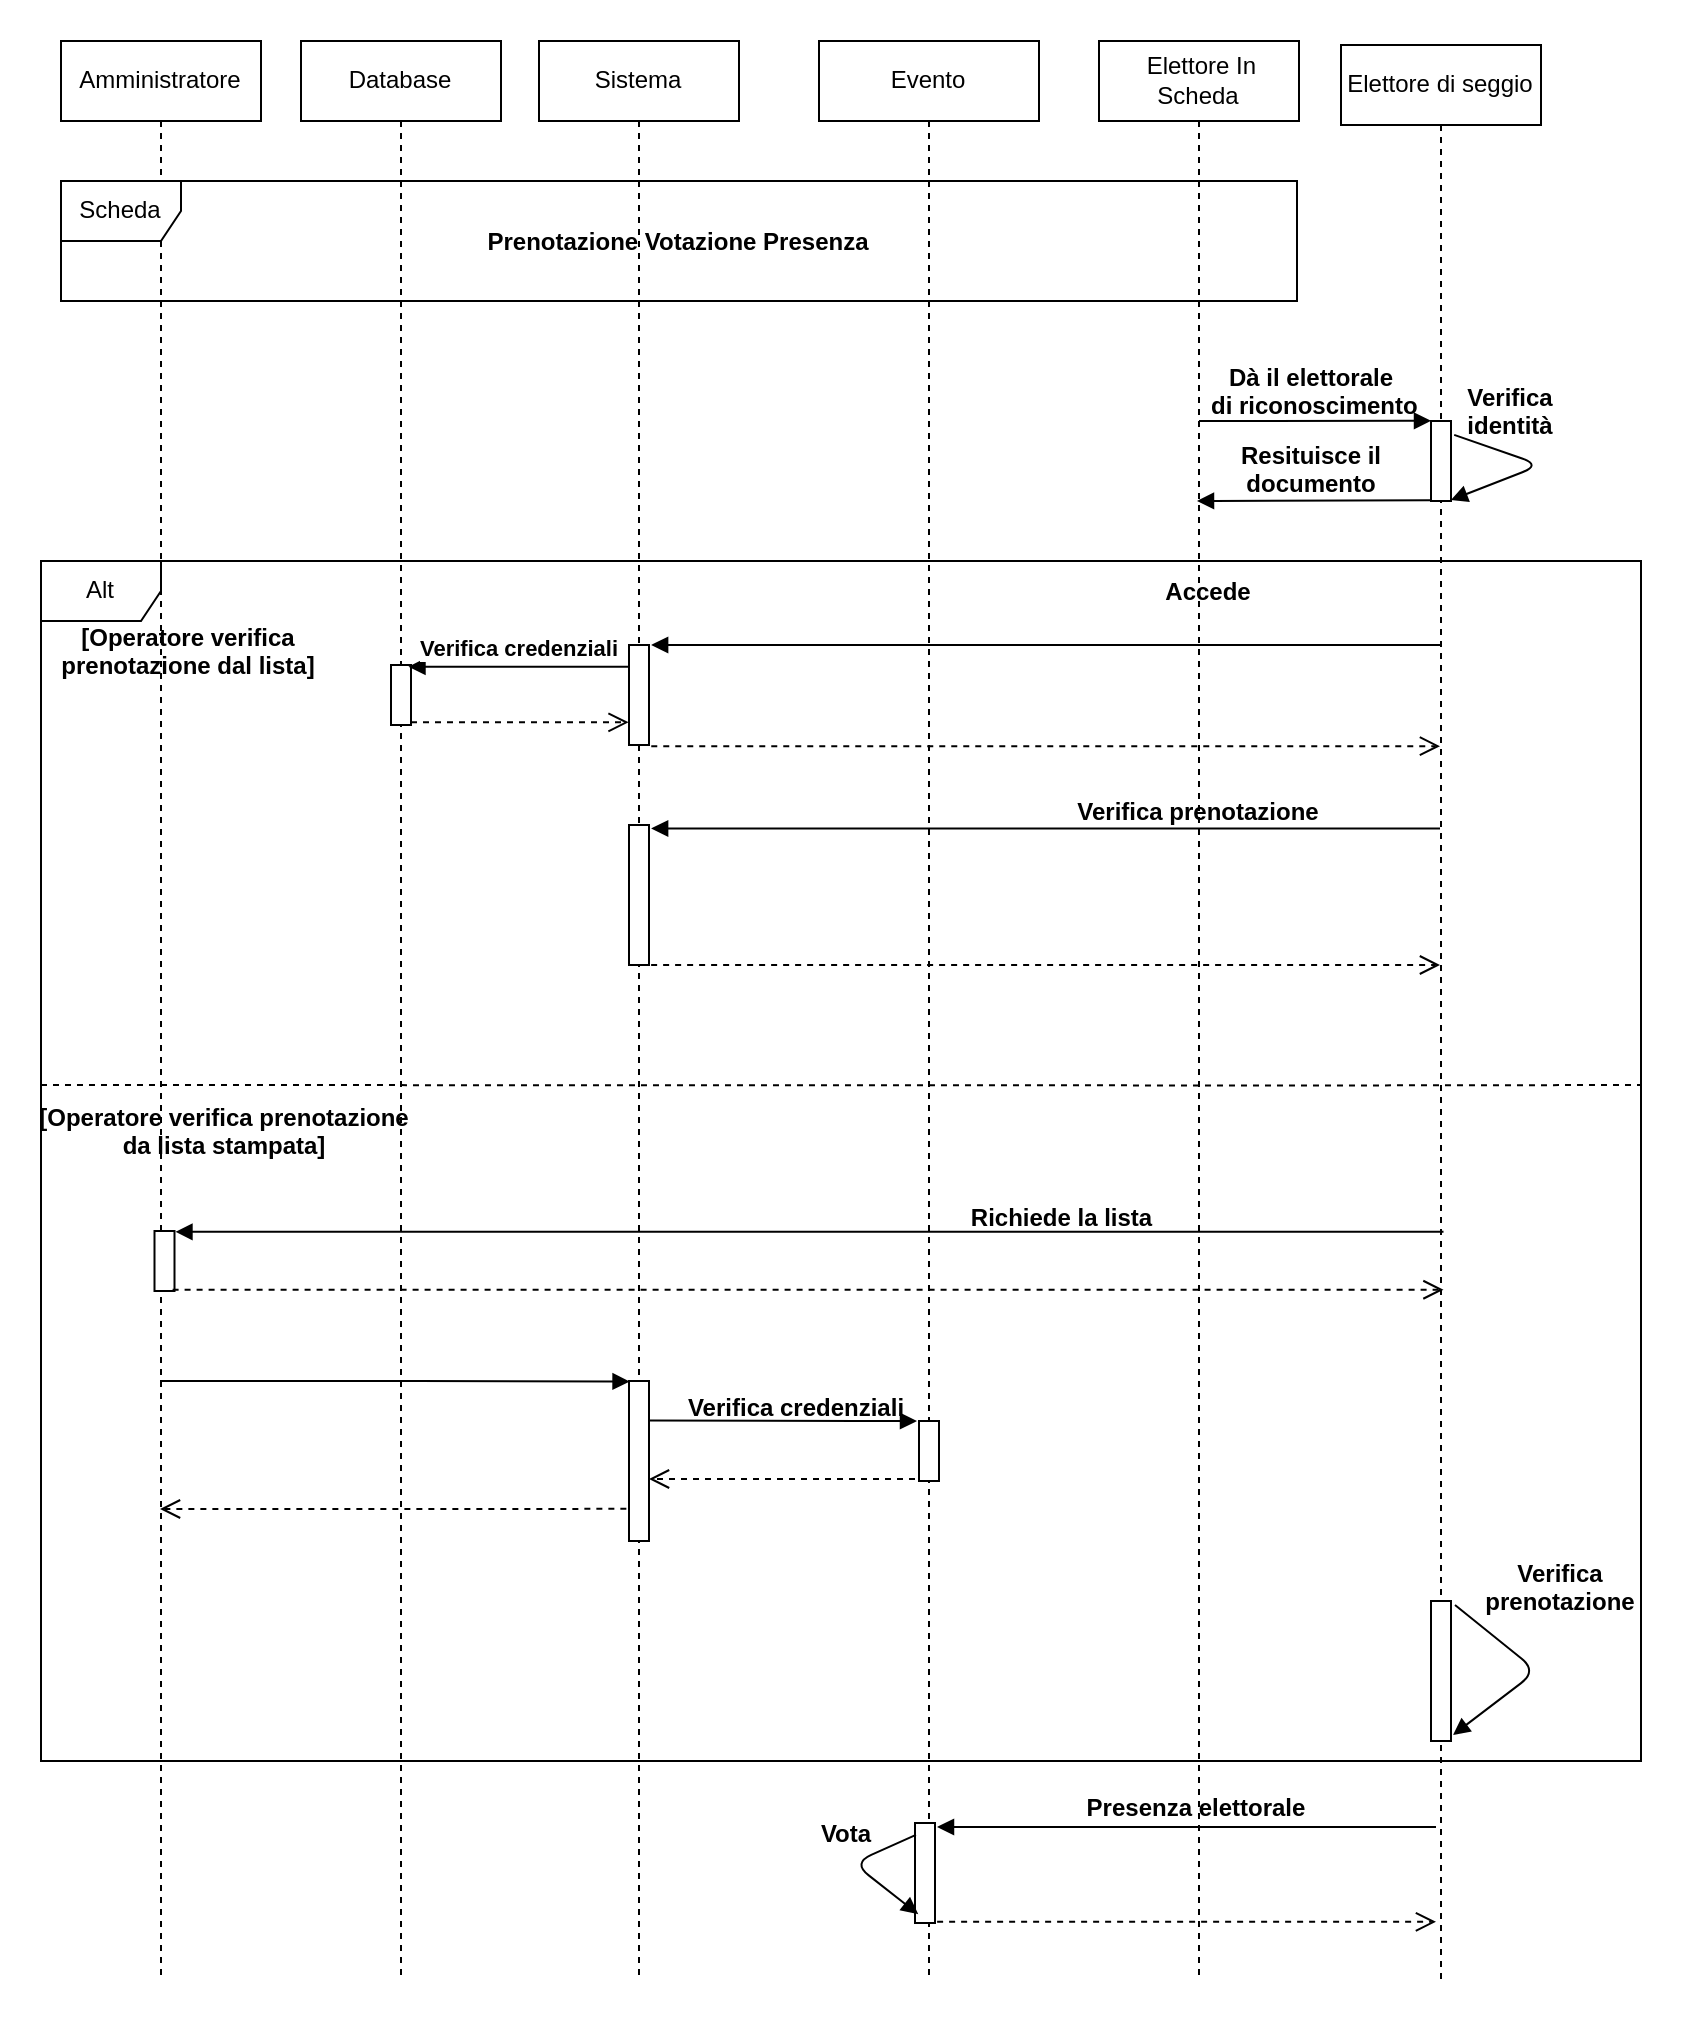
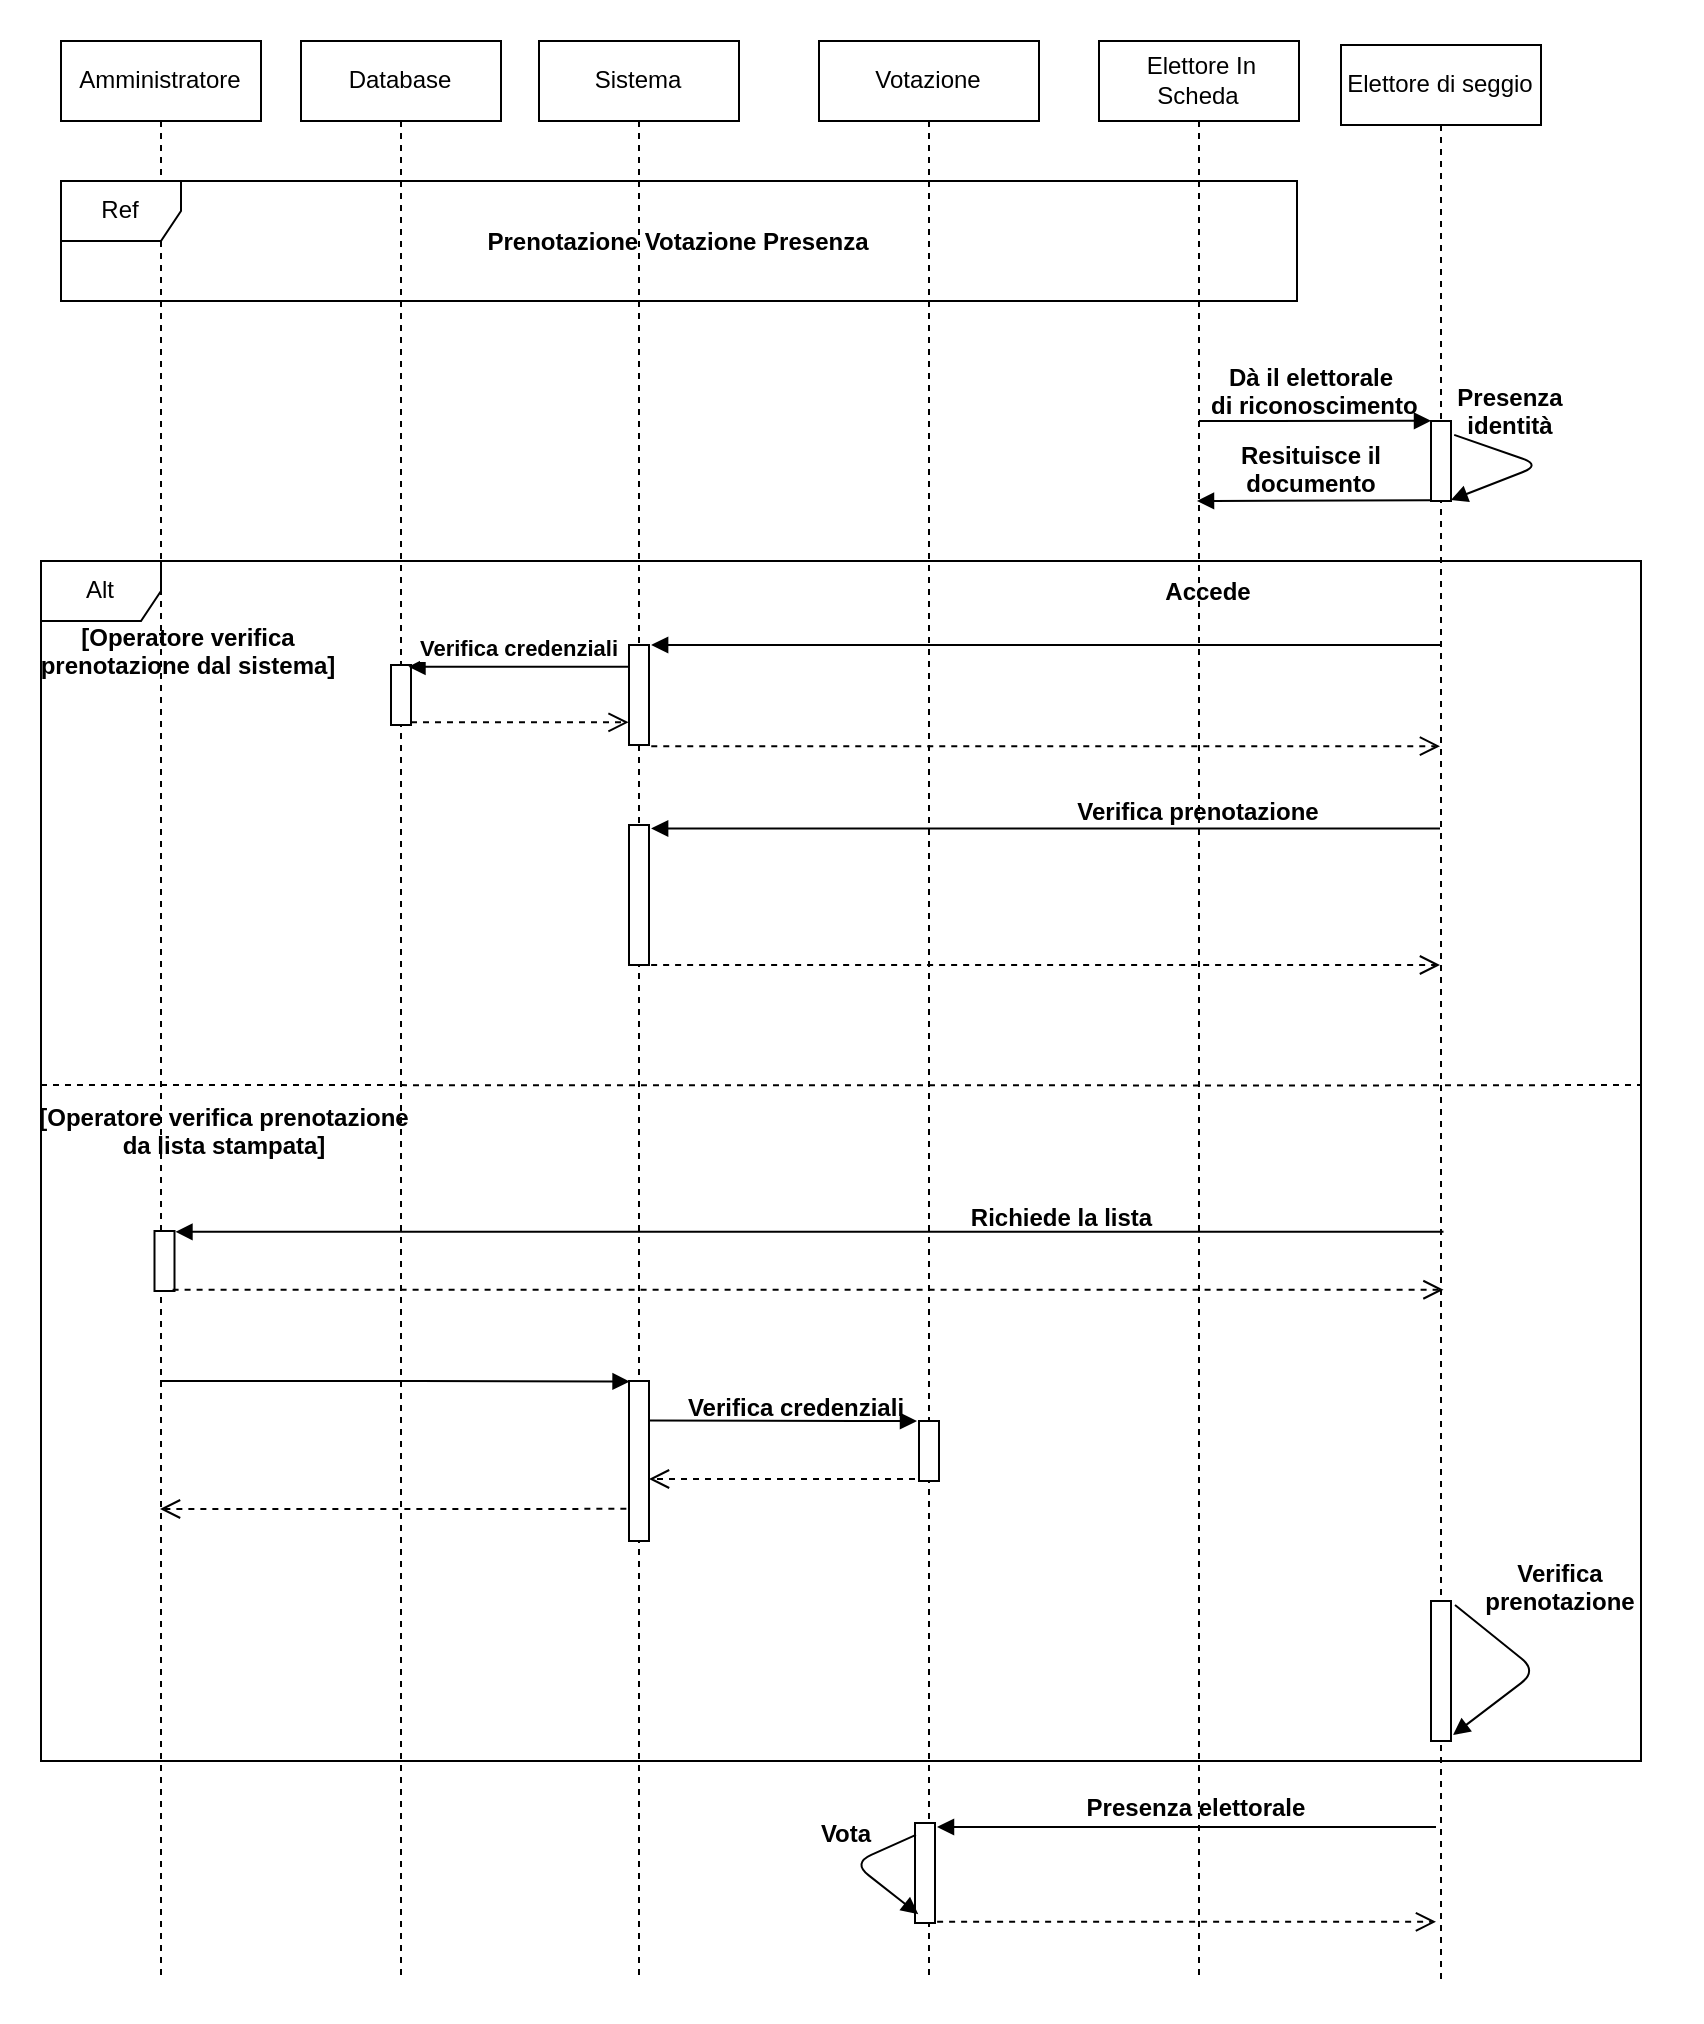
(929, 81) -> (929, 81)
(121, 211) -> (121, 211)
(1510, 398) -> (1510, 398)
(188, 638) -> (188, 638)
